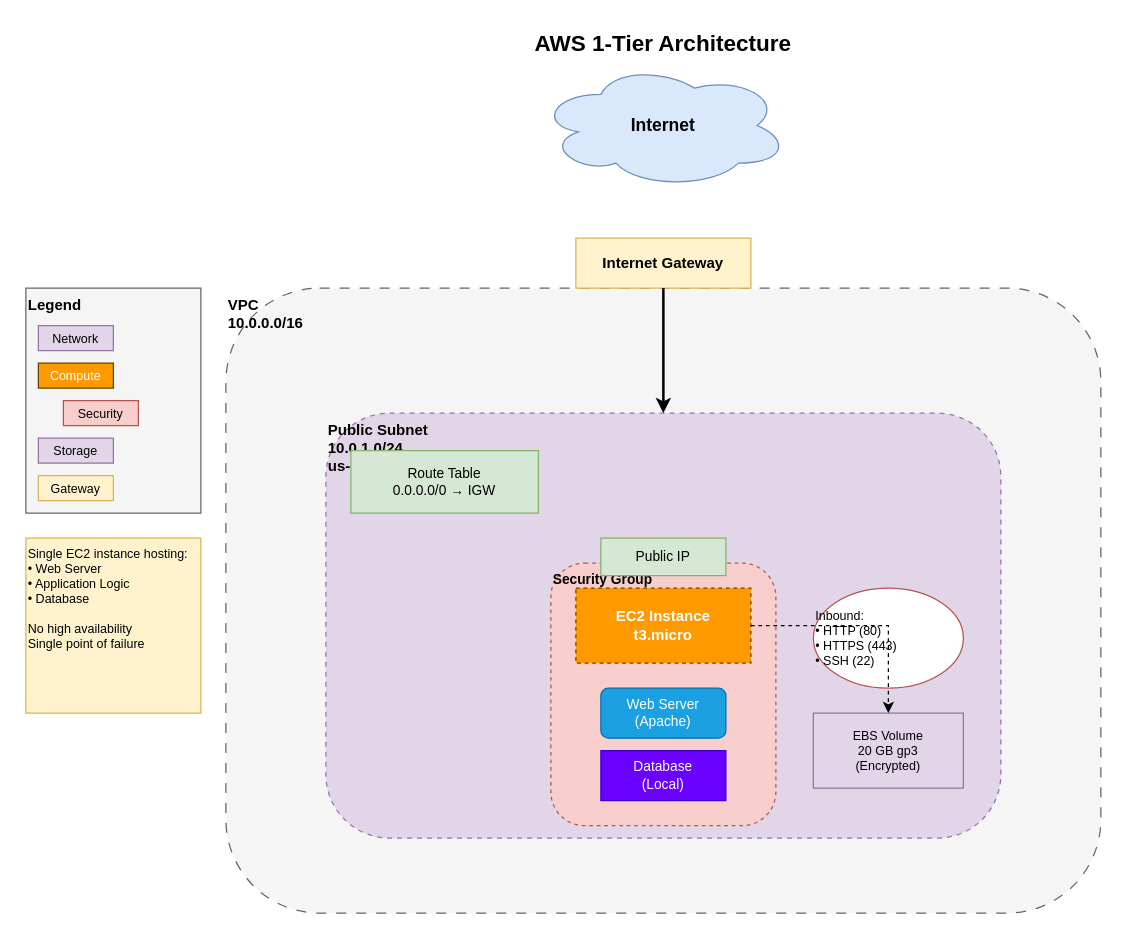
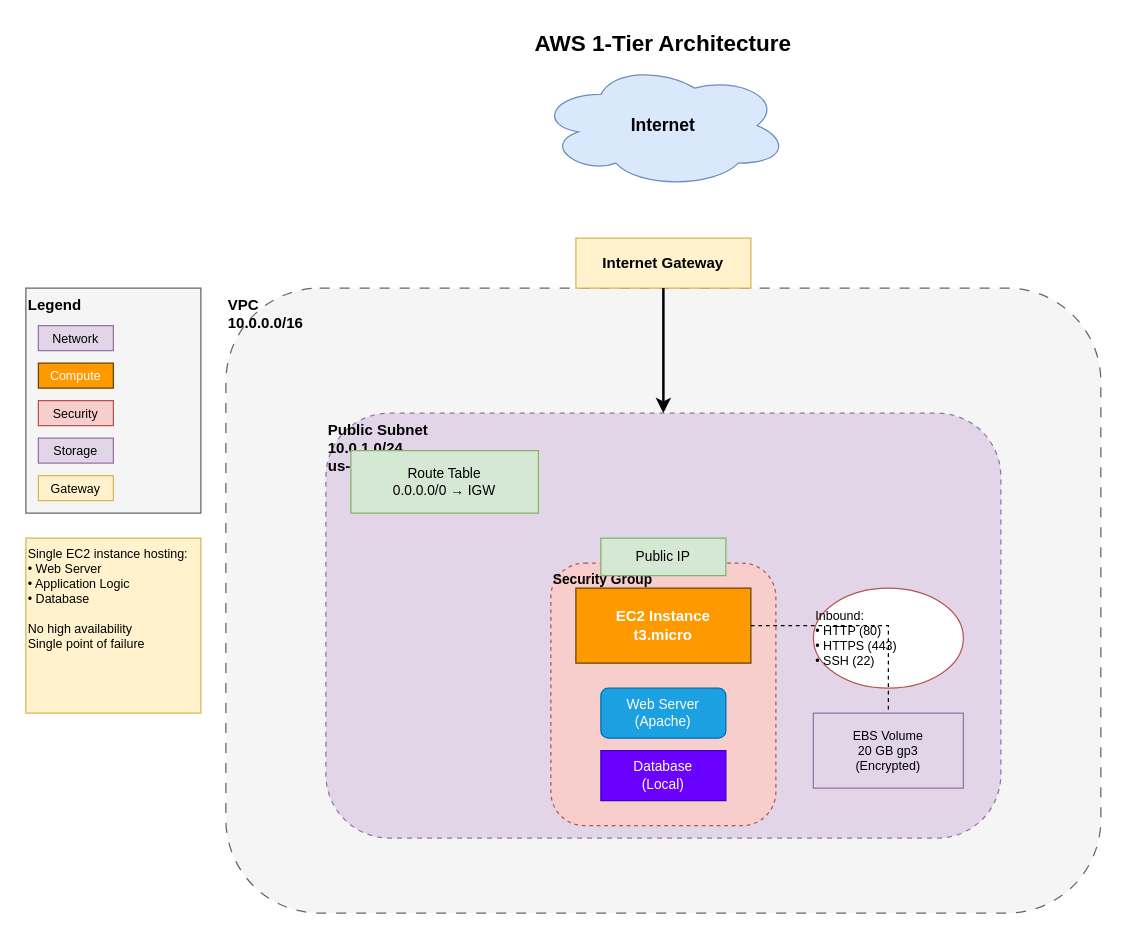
(101, 413) -> (76, 413)
(663, 626) -> (663, 626)
(888, 703) -> (888, 707)
